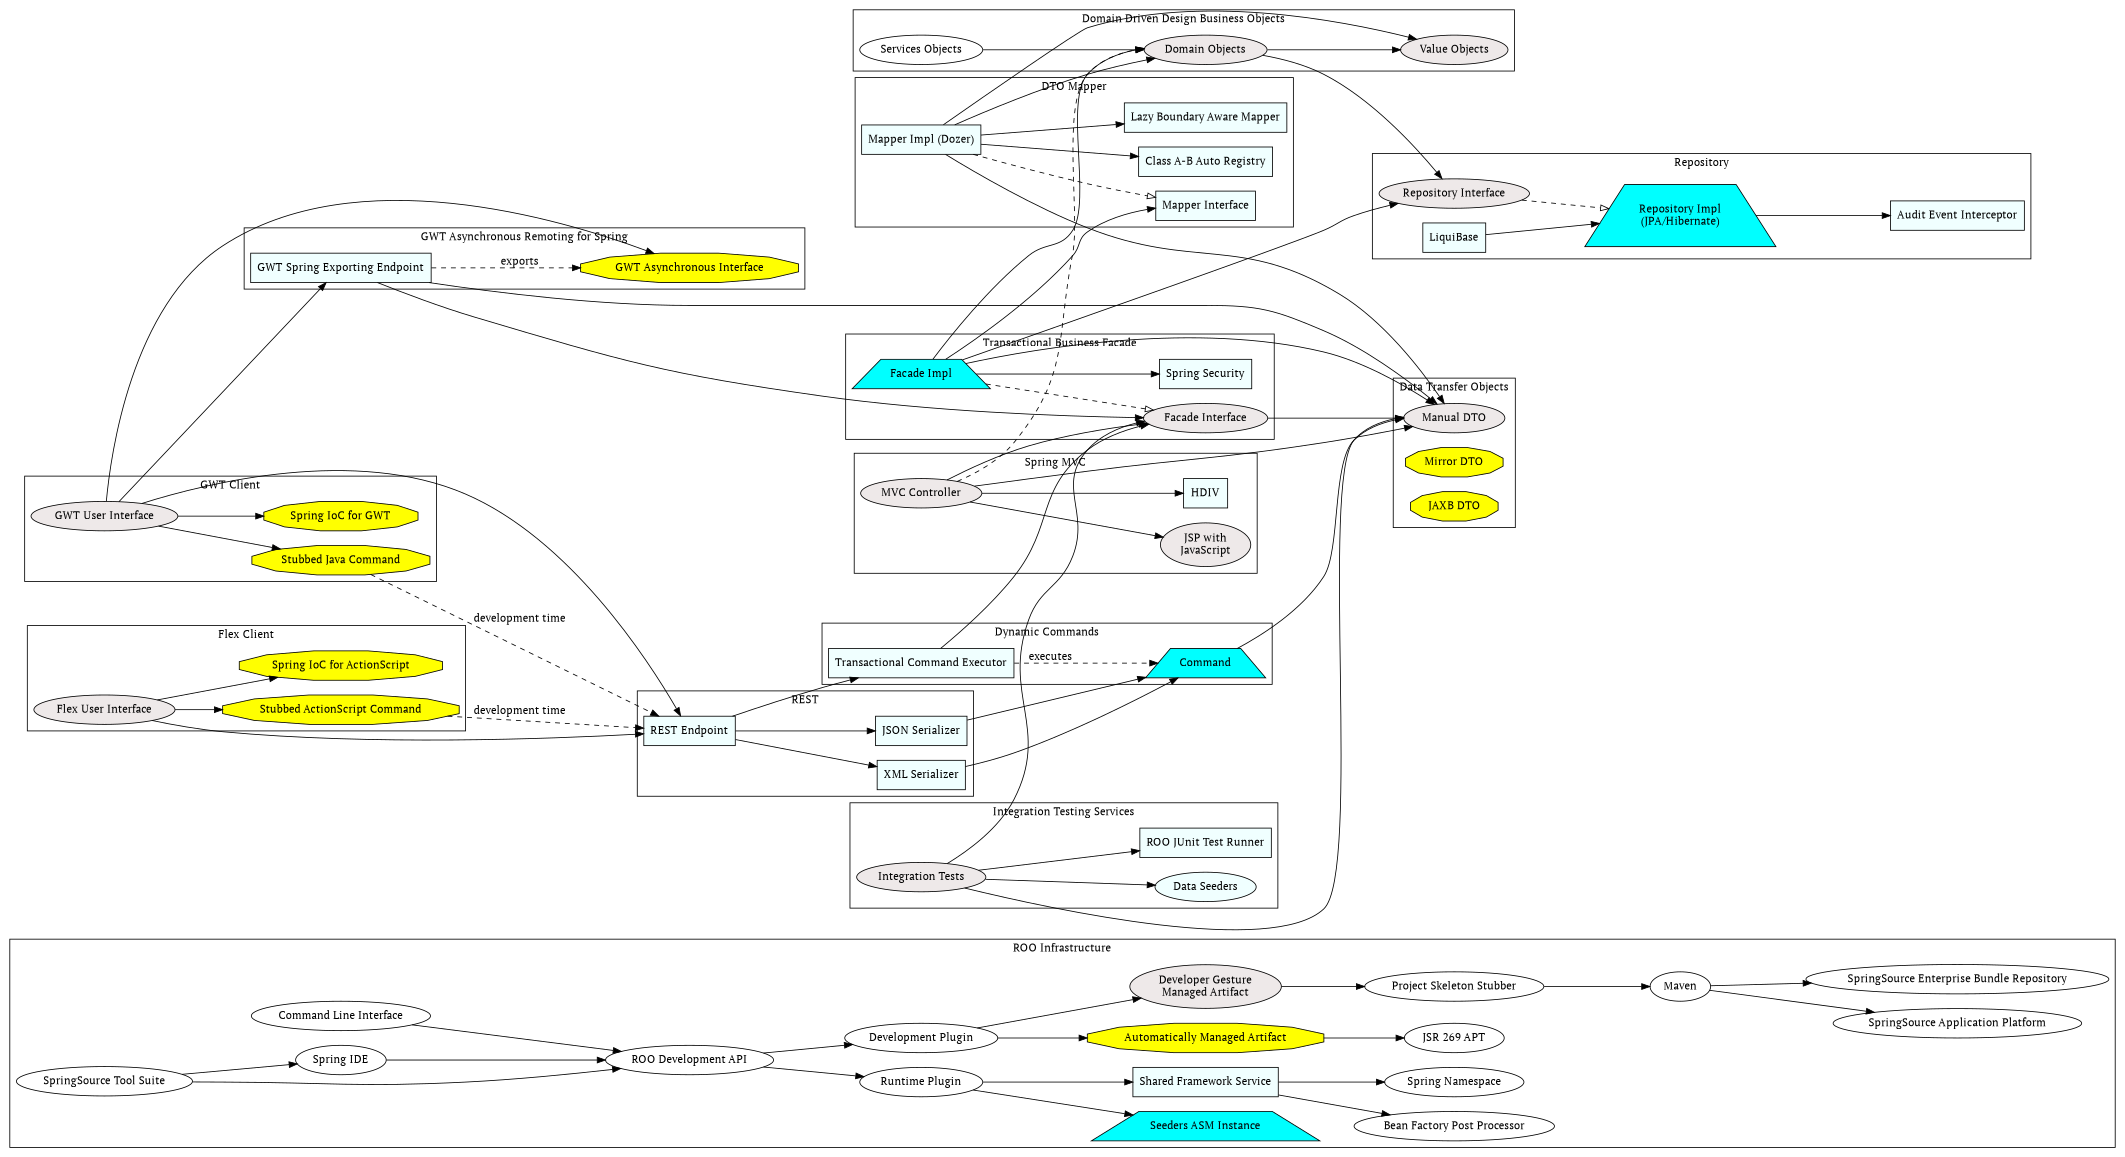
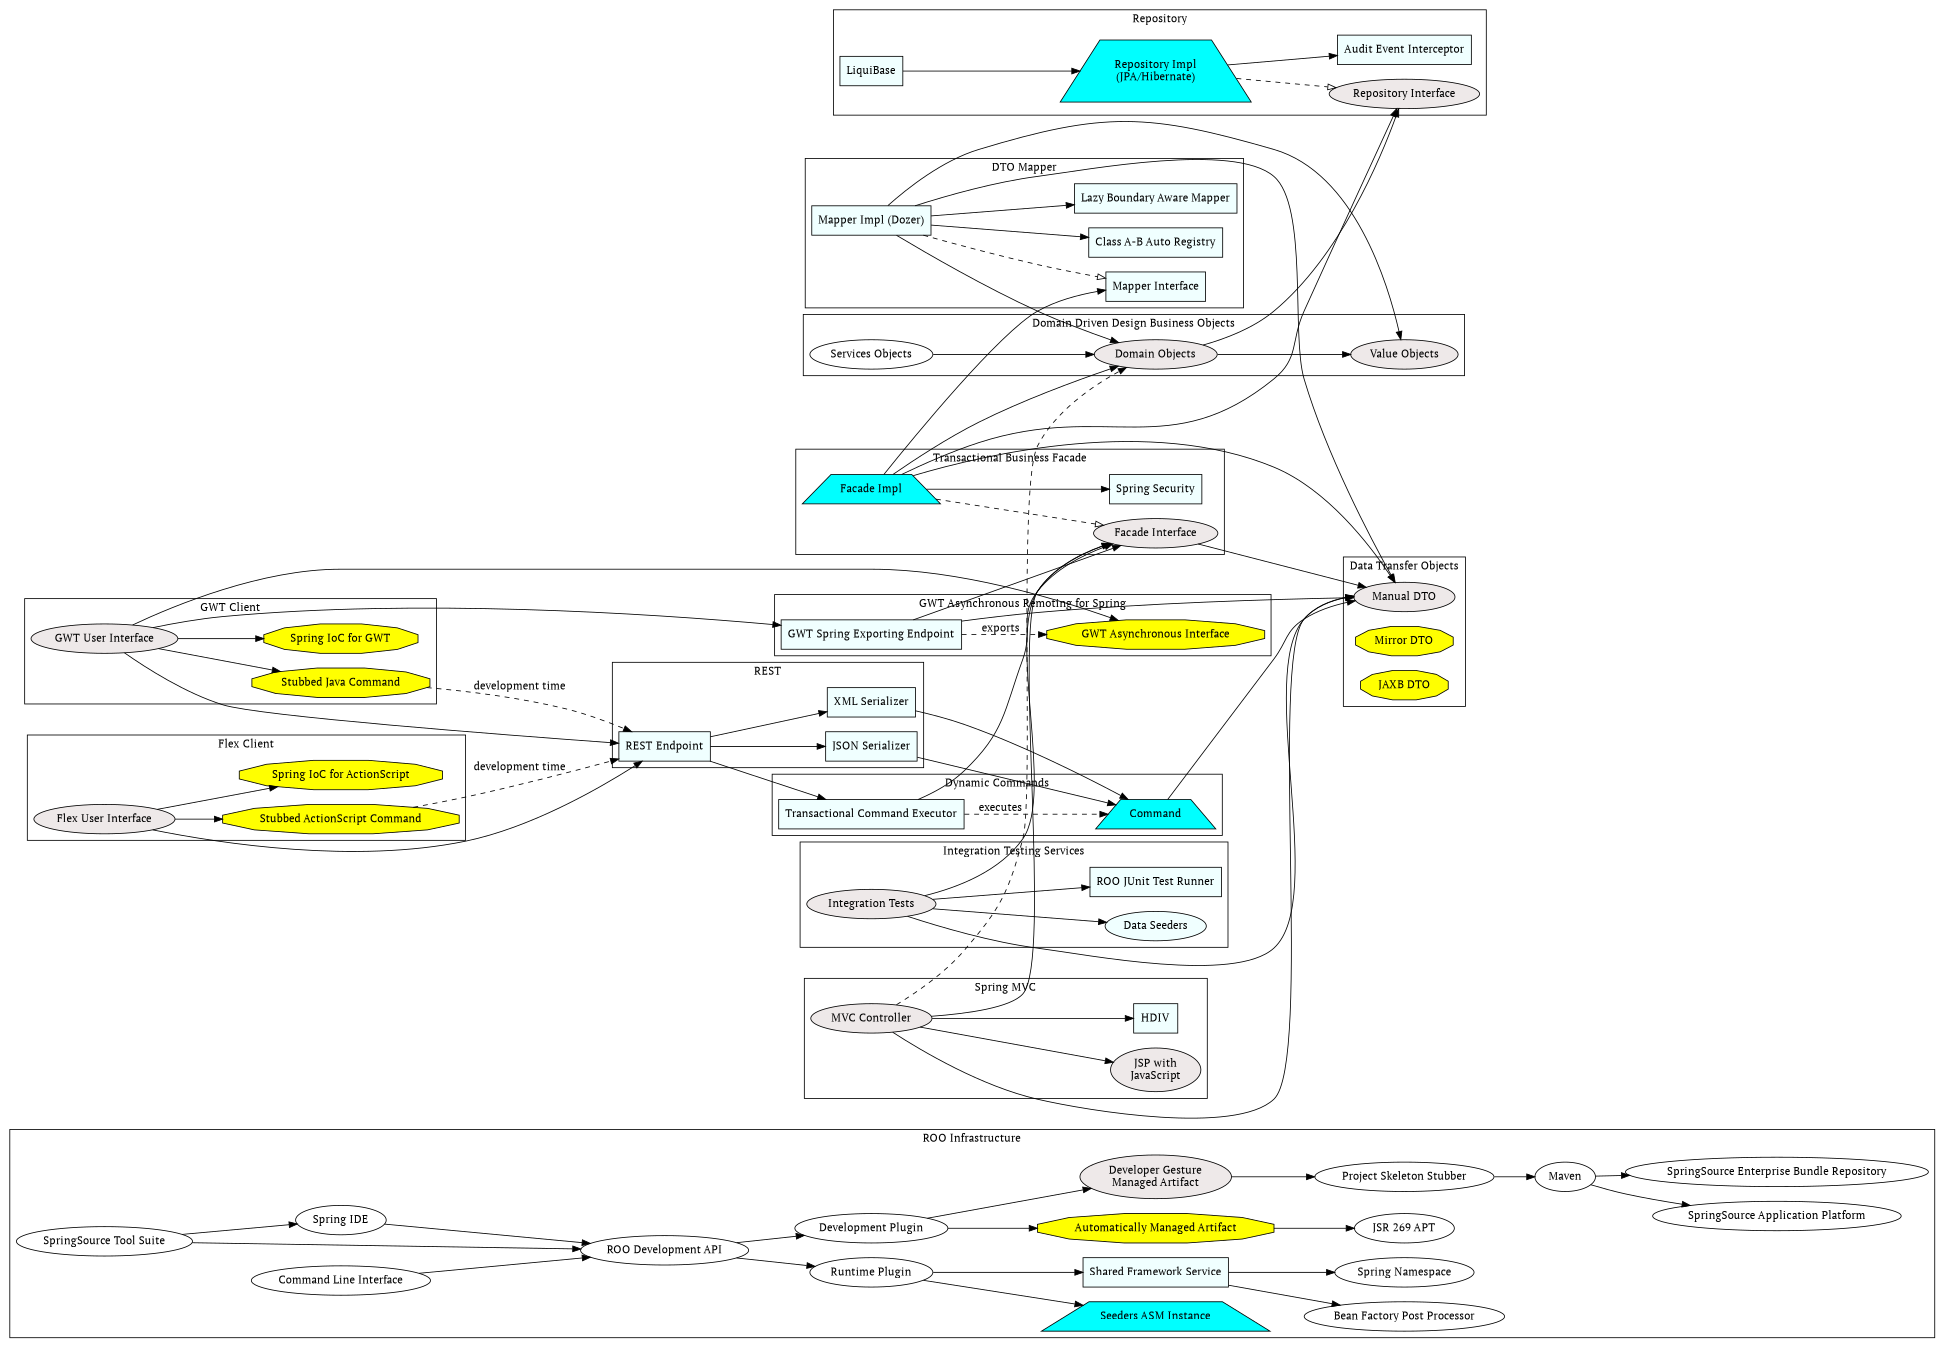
(1561, 204) -> (1282, 83)
